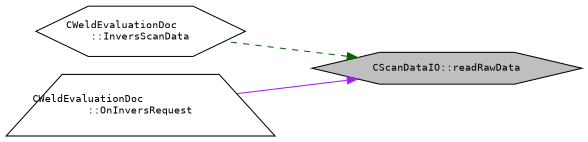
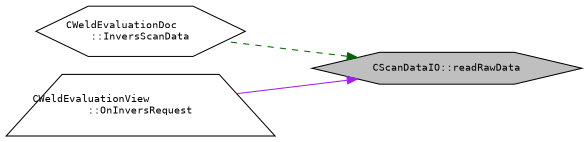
(141, 105) -> (141, 105)
